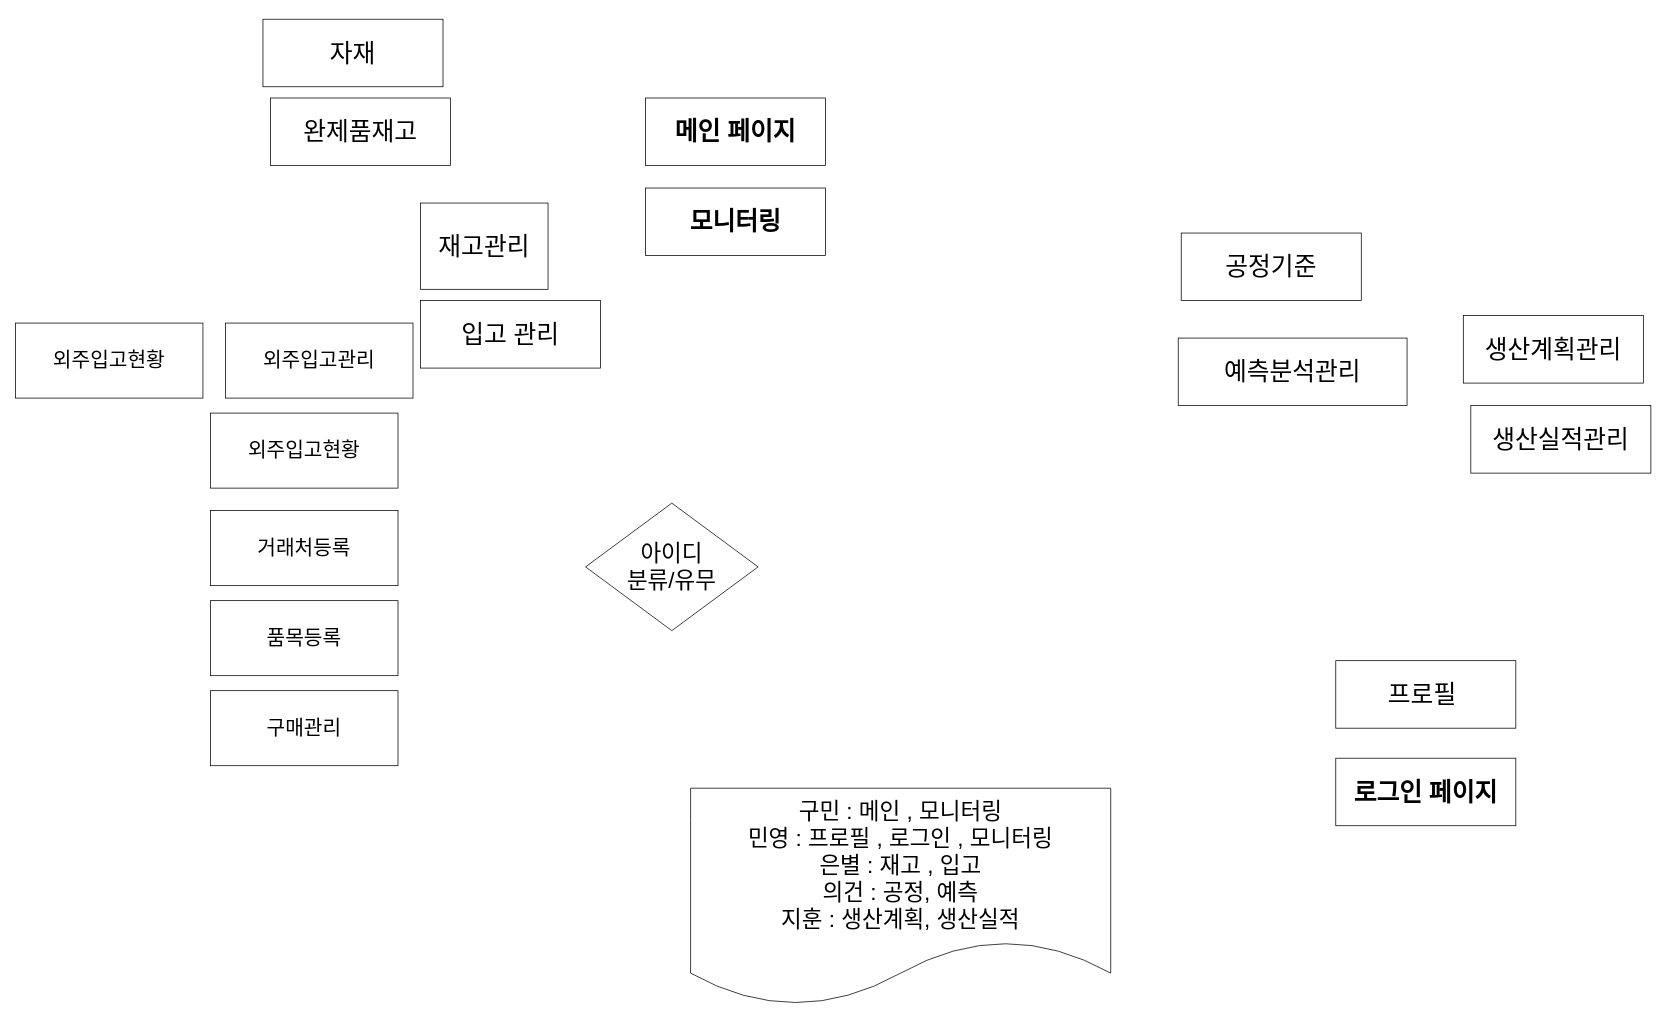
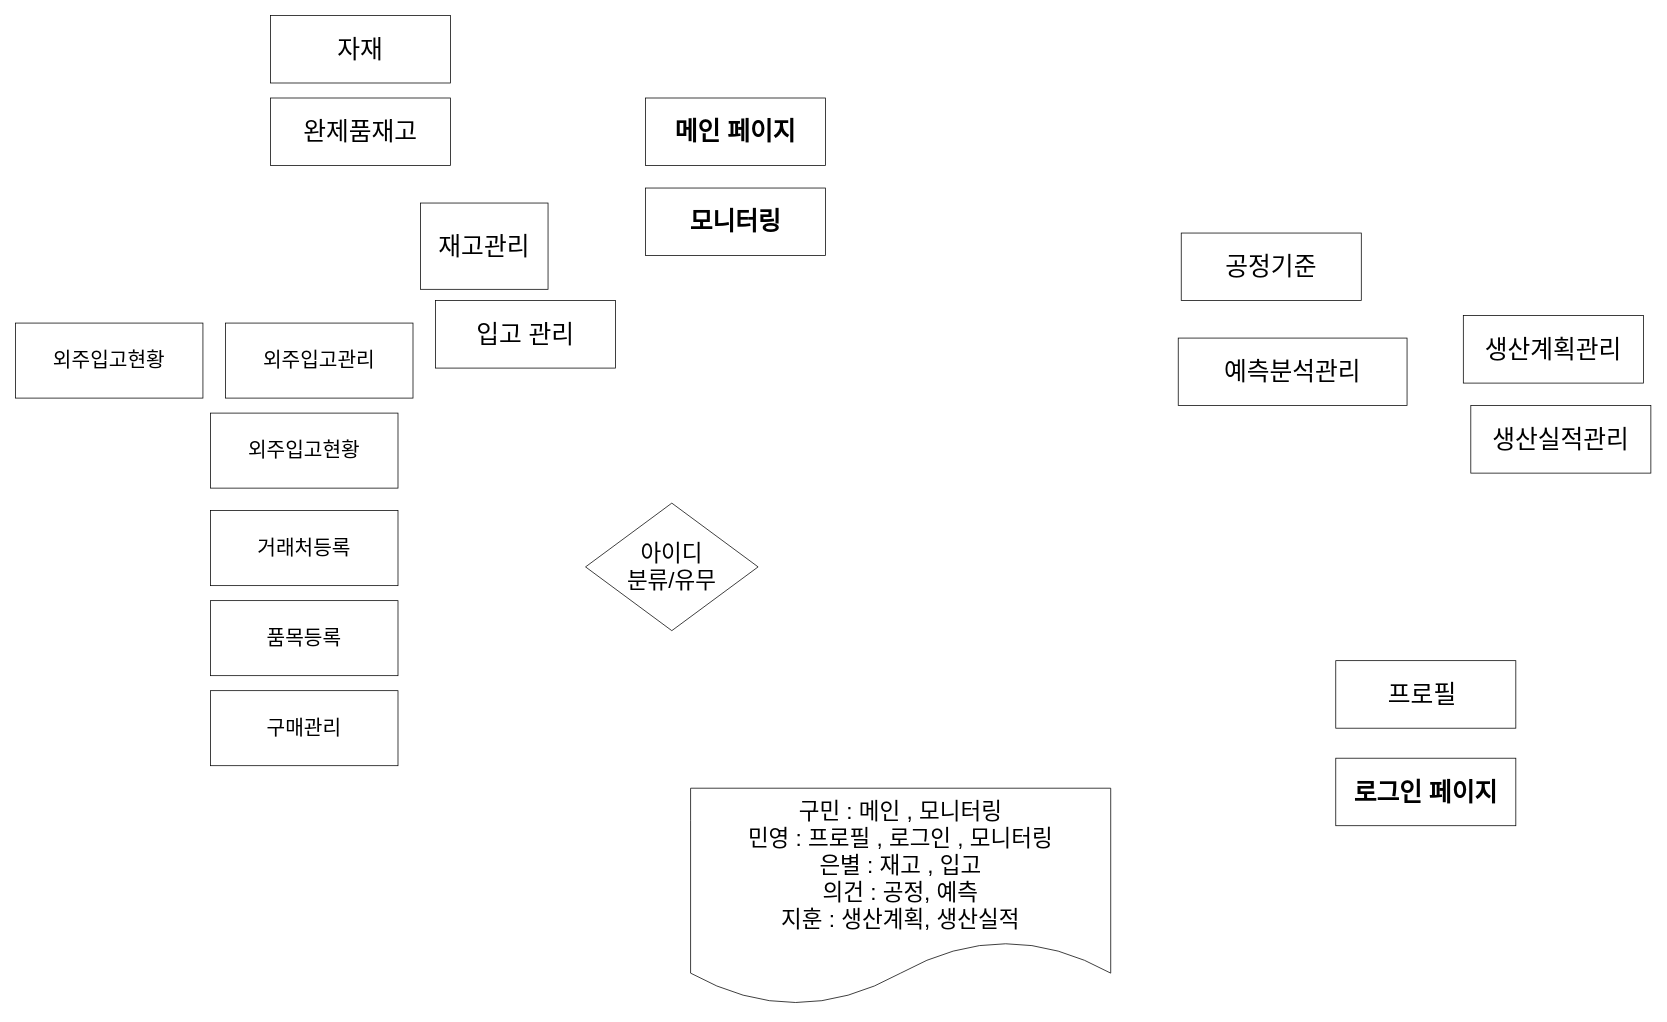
(353, 53) -> (360, 49)
(510, 334) -> (525, 334)
